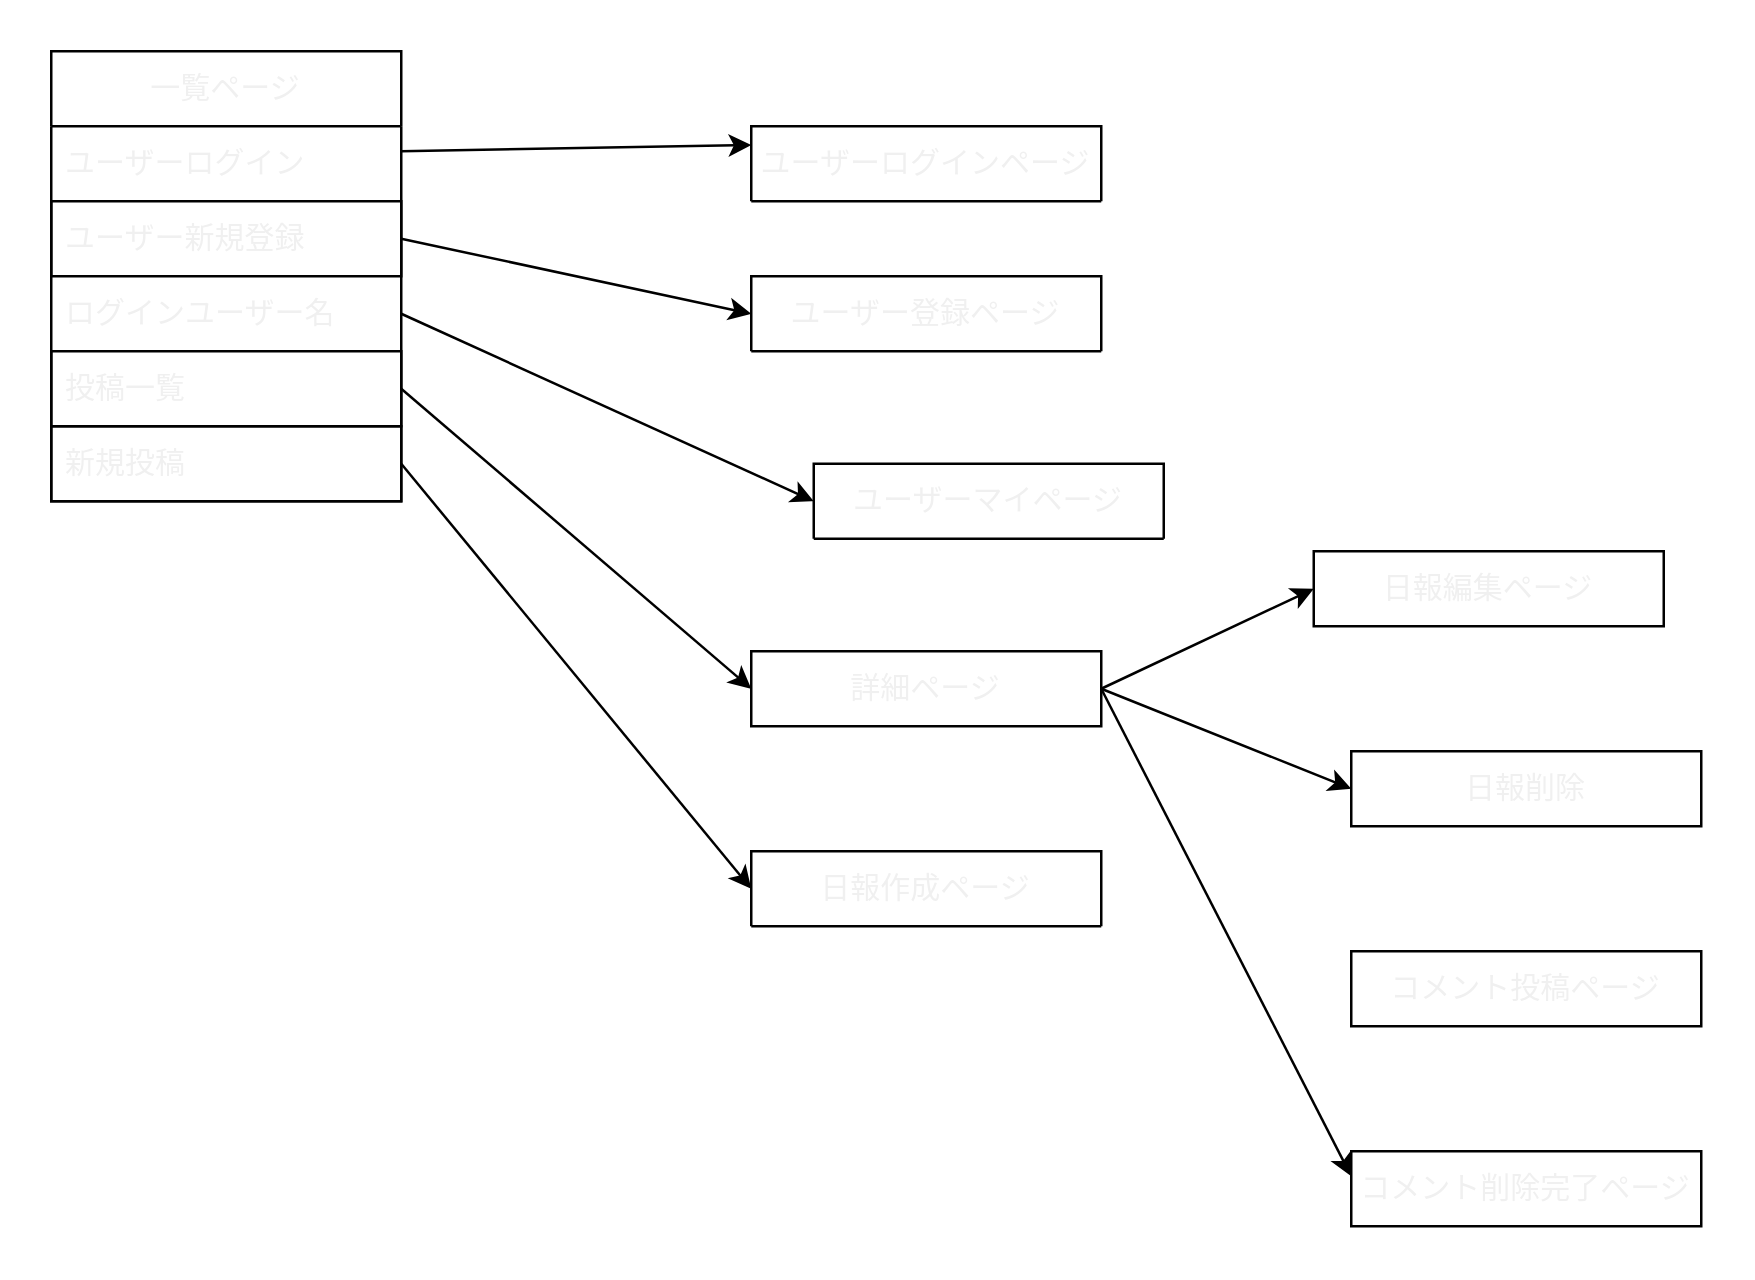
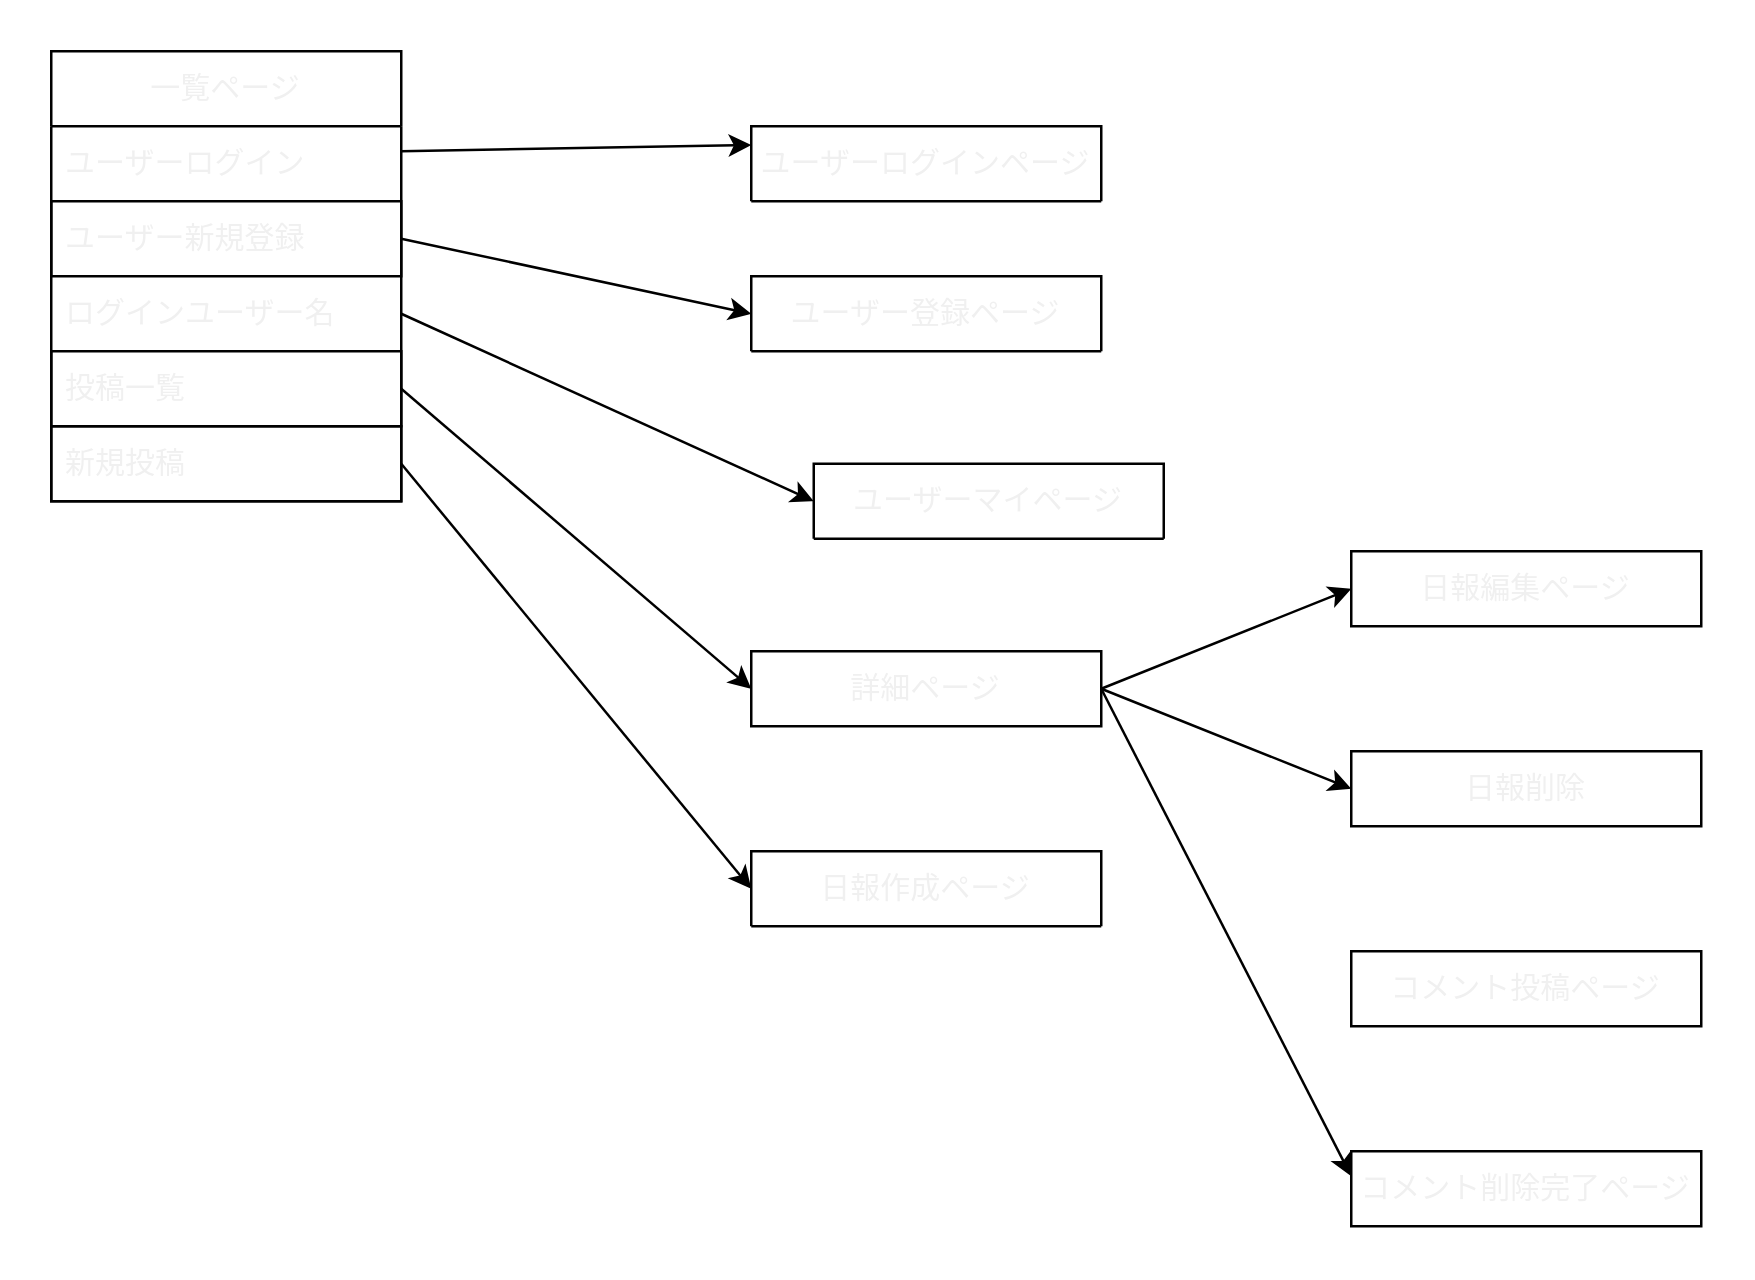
(1489, 589) -> (1526, 589)
